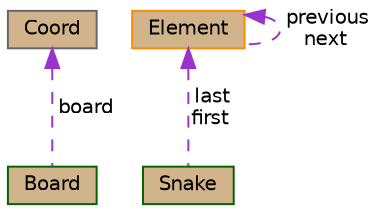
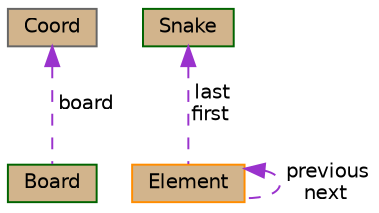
(188, 117) -> (188, 115)
